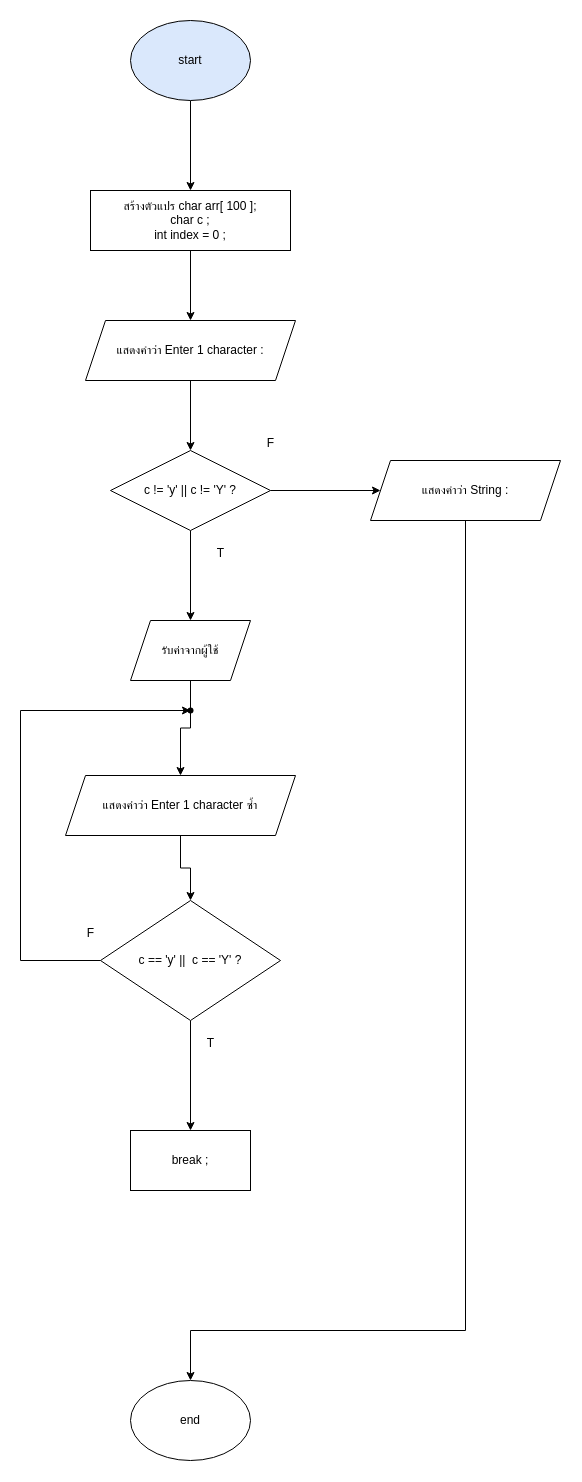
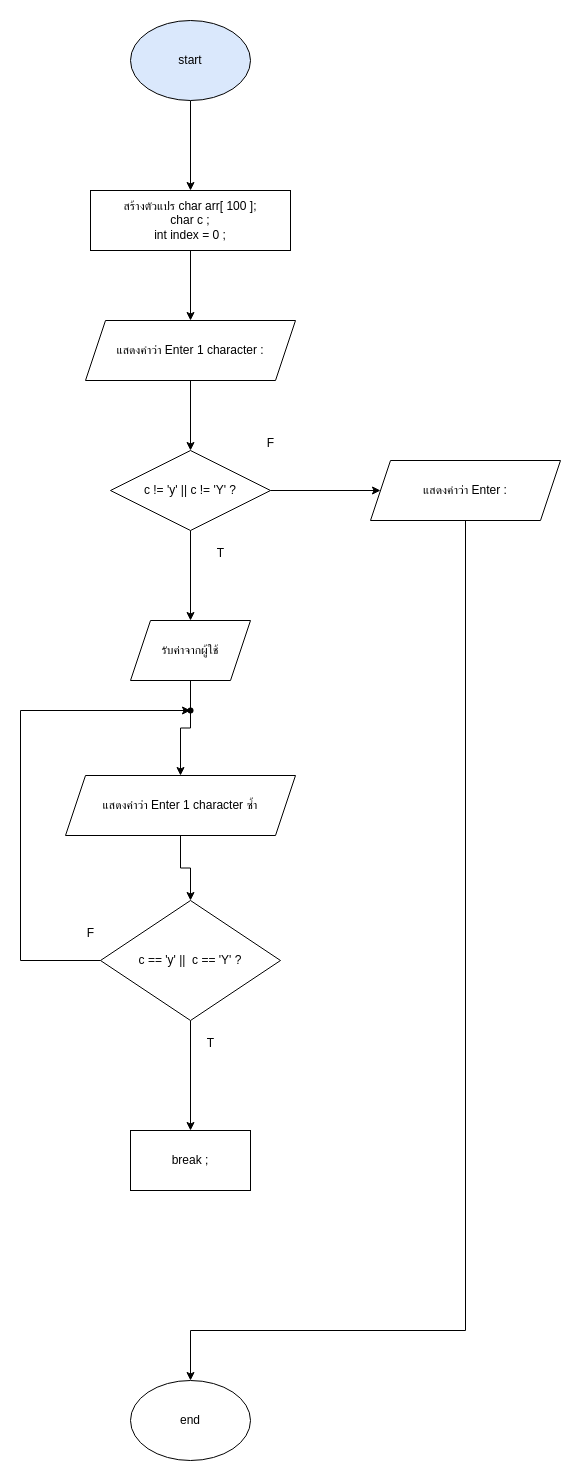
(466, 491) -> (466, 491)
